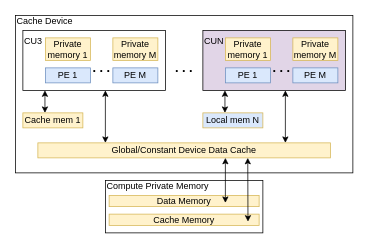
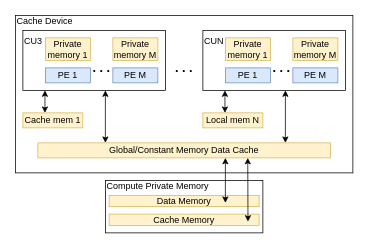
(274, 60) -> (274, 60)
(233, 120) -> (233, 120)
(184, 150) -> (184, 150)
